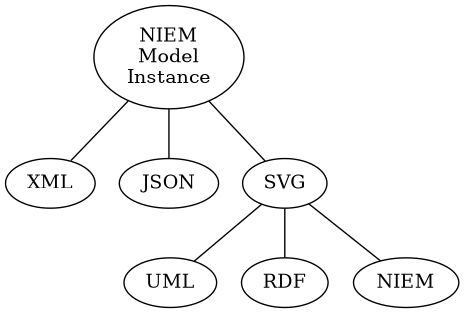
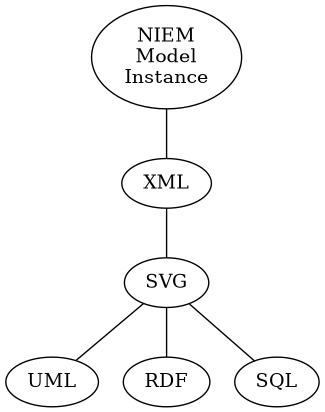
(237, 131) -> (167, 233)
(169, 183) -> none
(406, 283) -> (277, 382)
